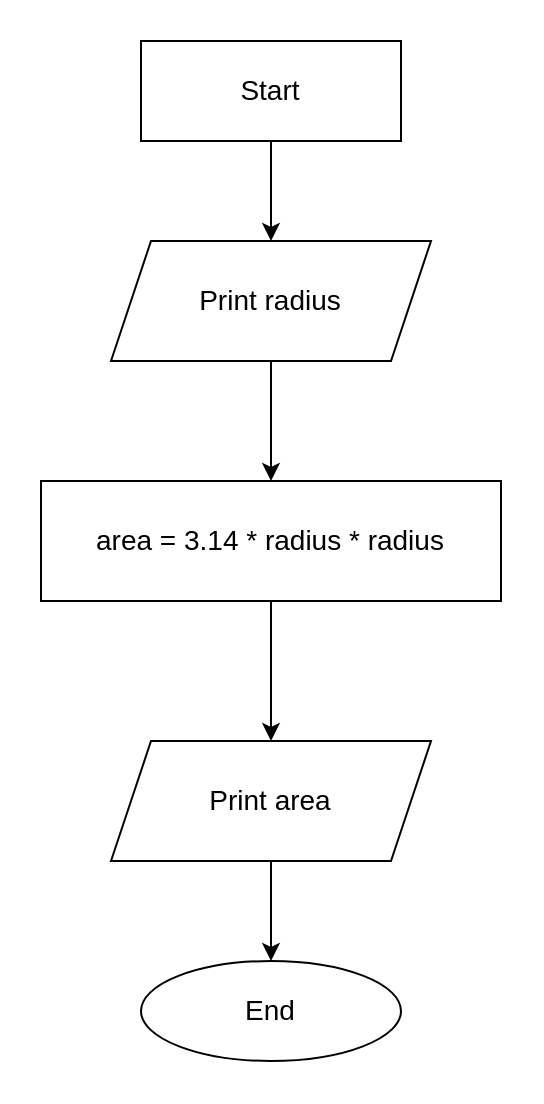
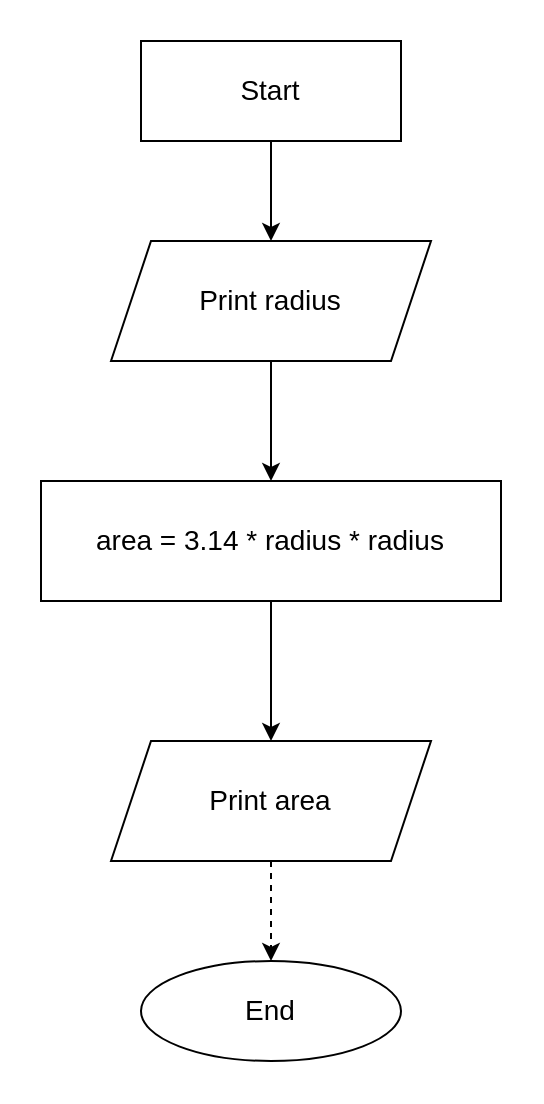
(271, 905) -> (271, 905)
